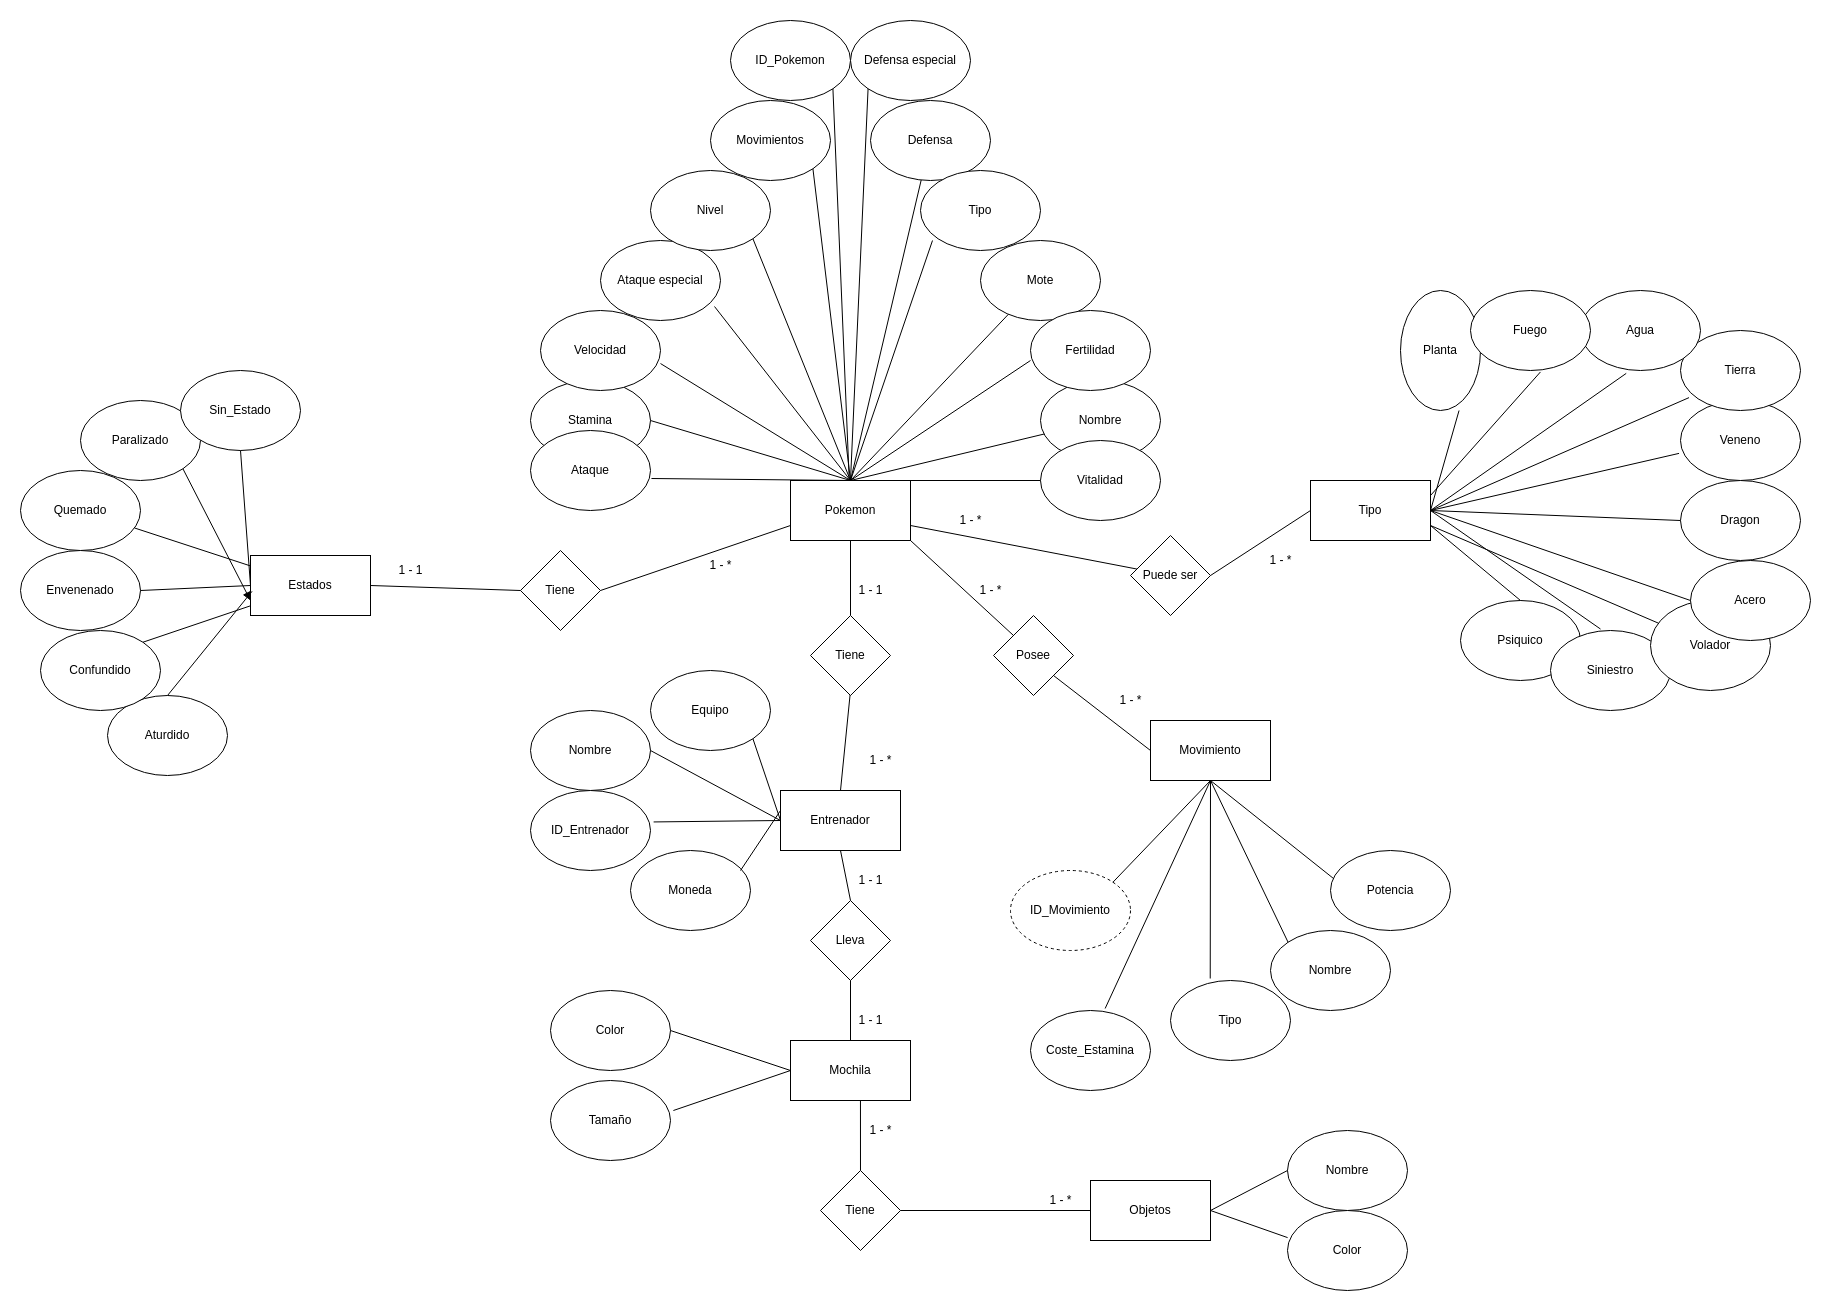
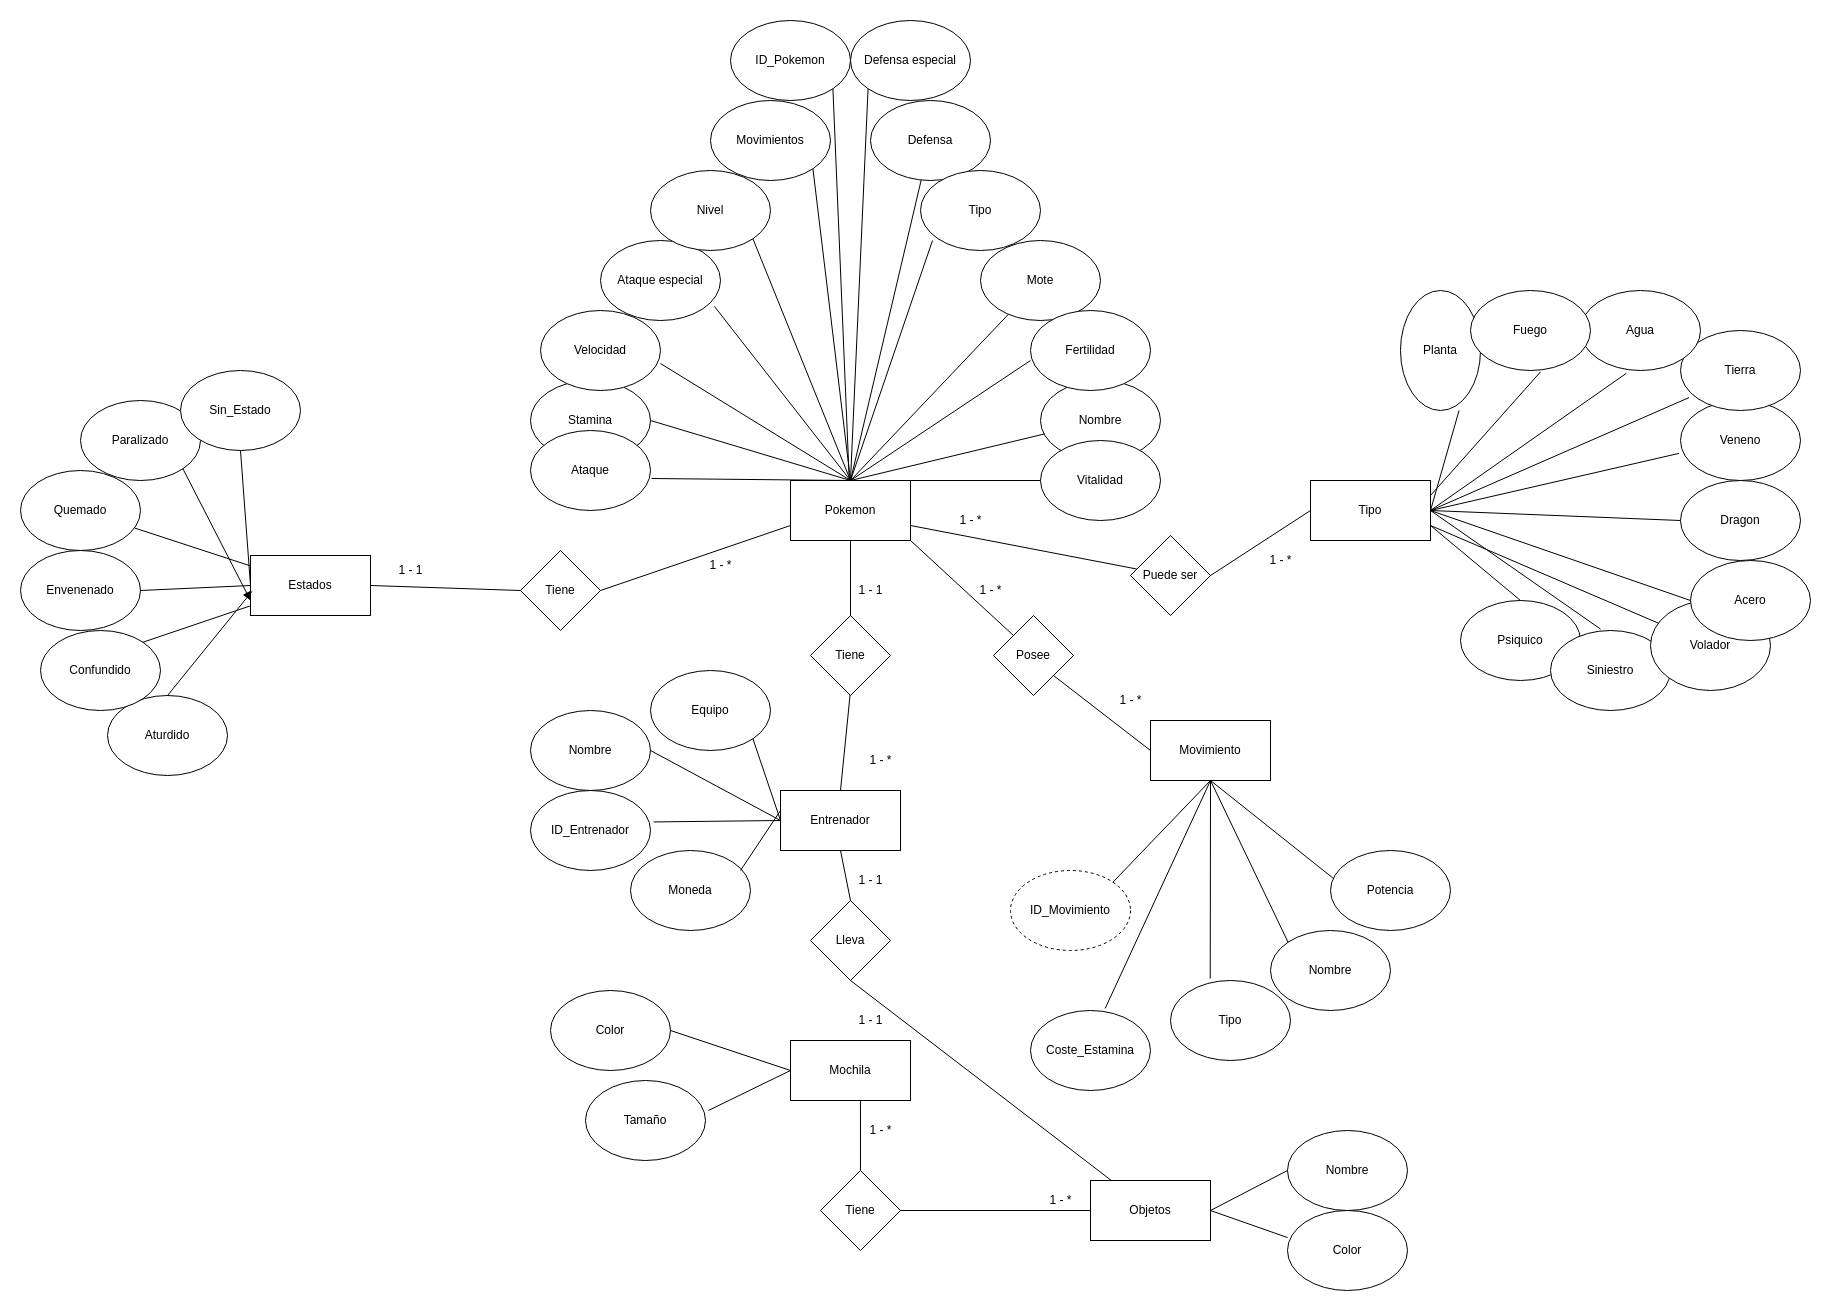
(851, 1011) -> (981, 1081)
(611, 1121) -> (646, 1121)
